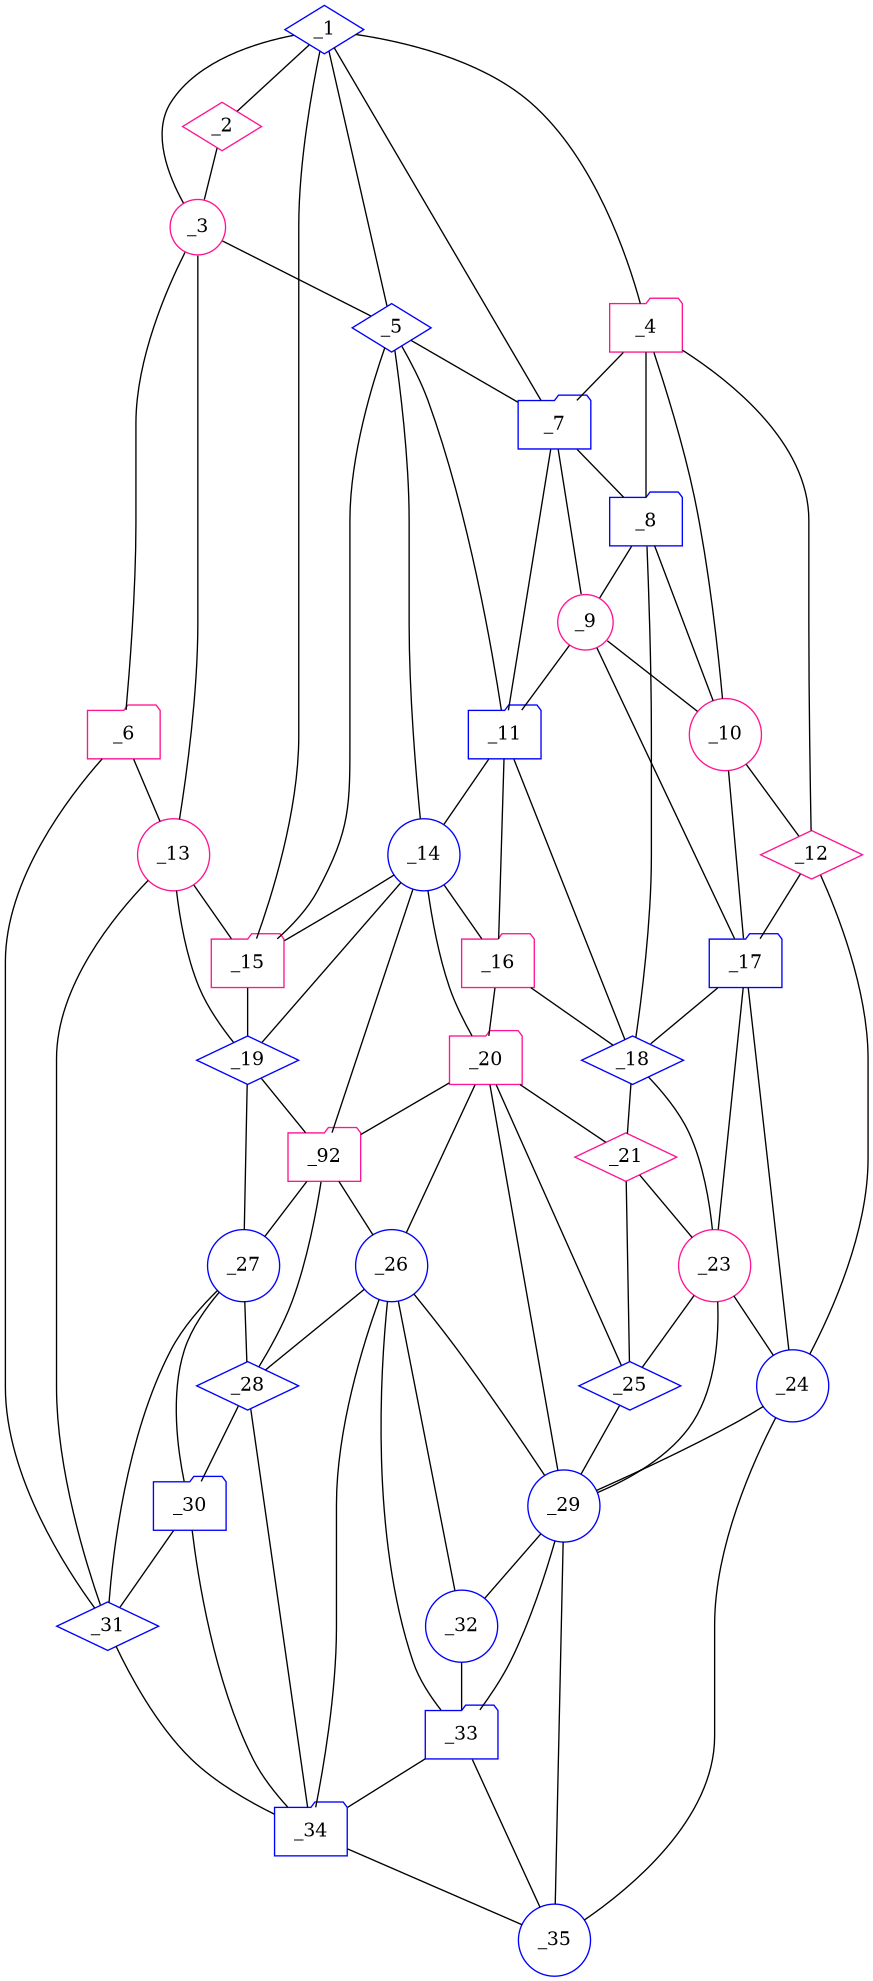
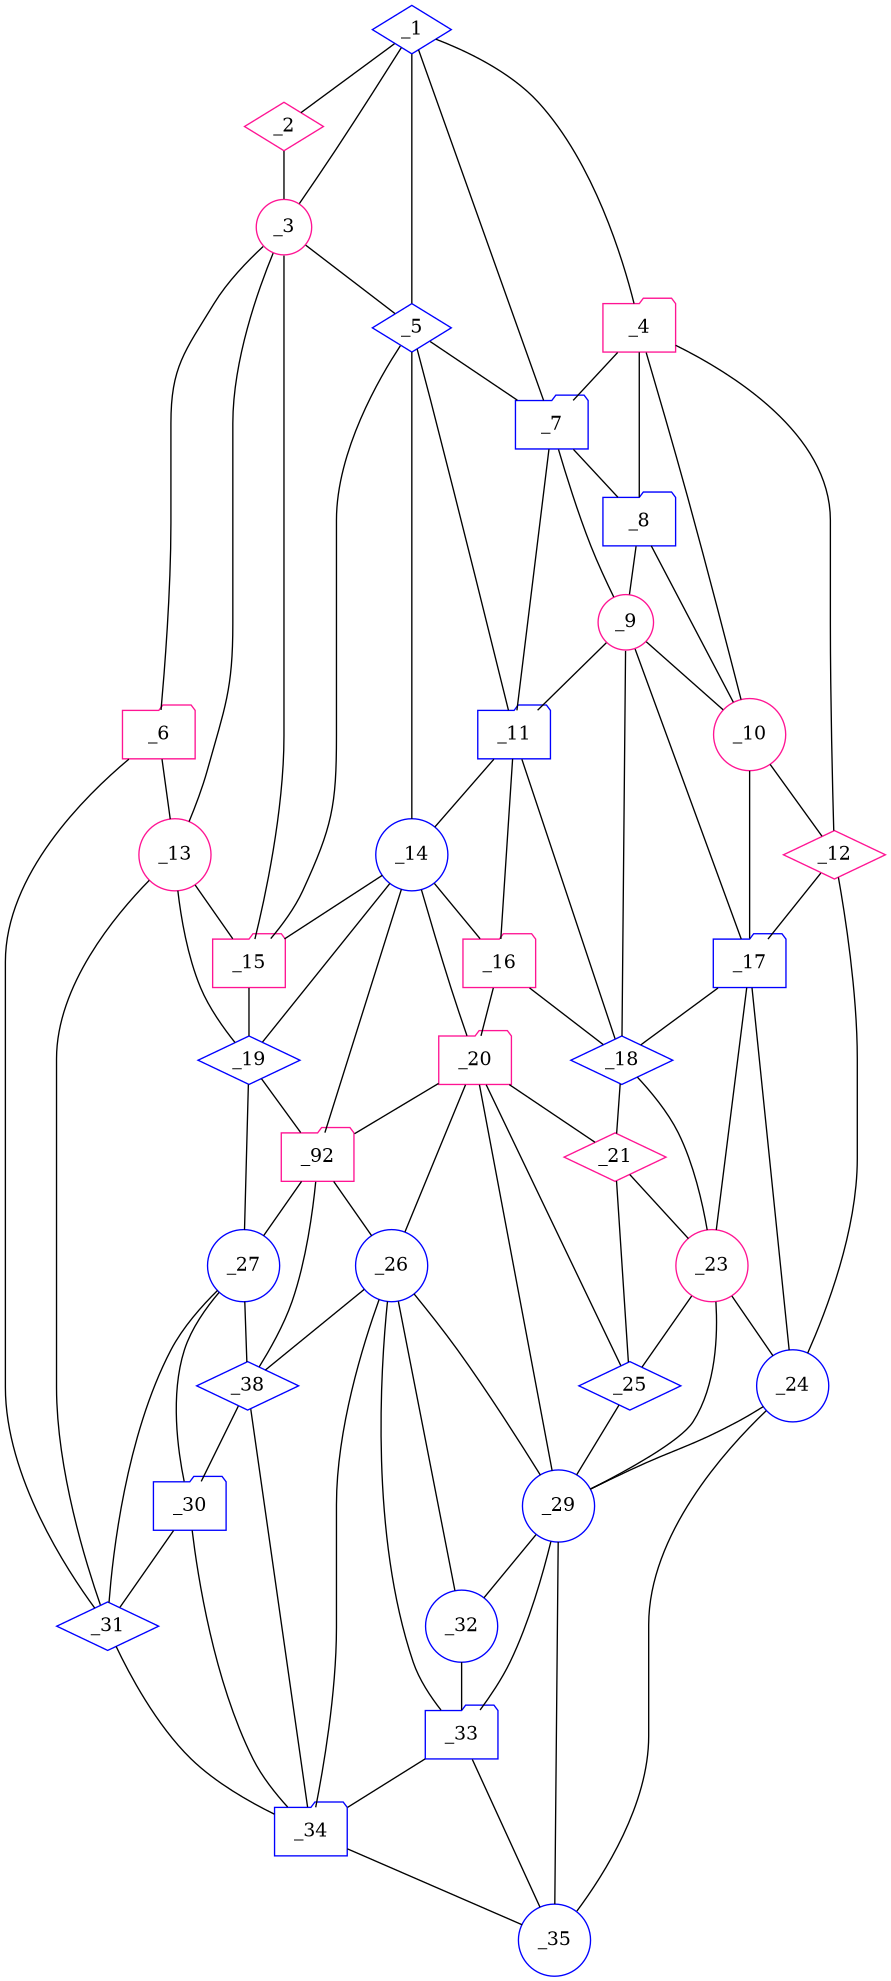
(299, 497) -> (284, 599)
(651, 792) -> (624, 843)
(248, 1386) -> (248, 1386)
